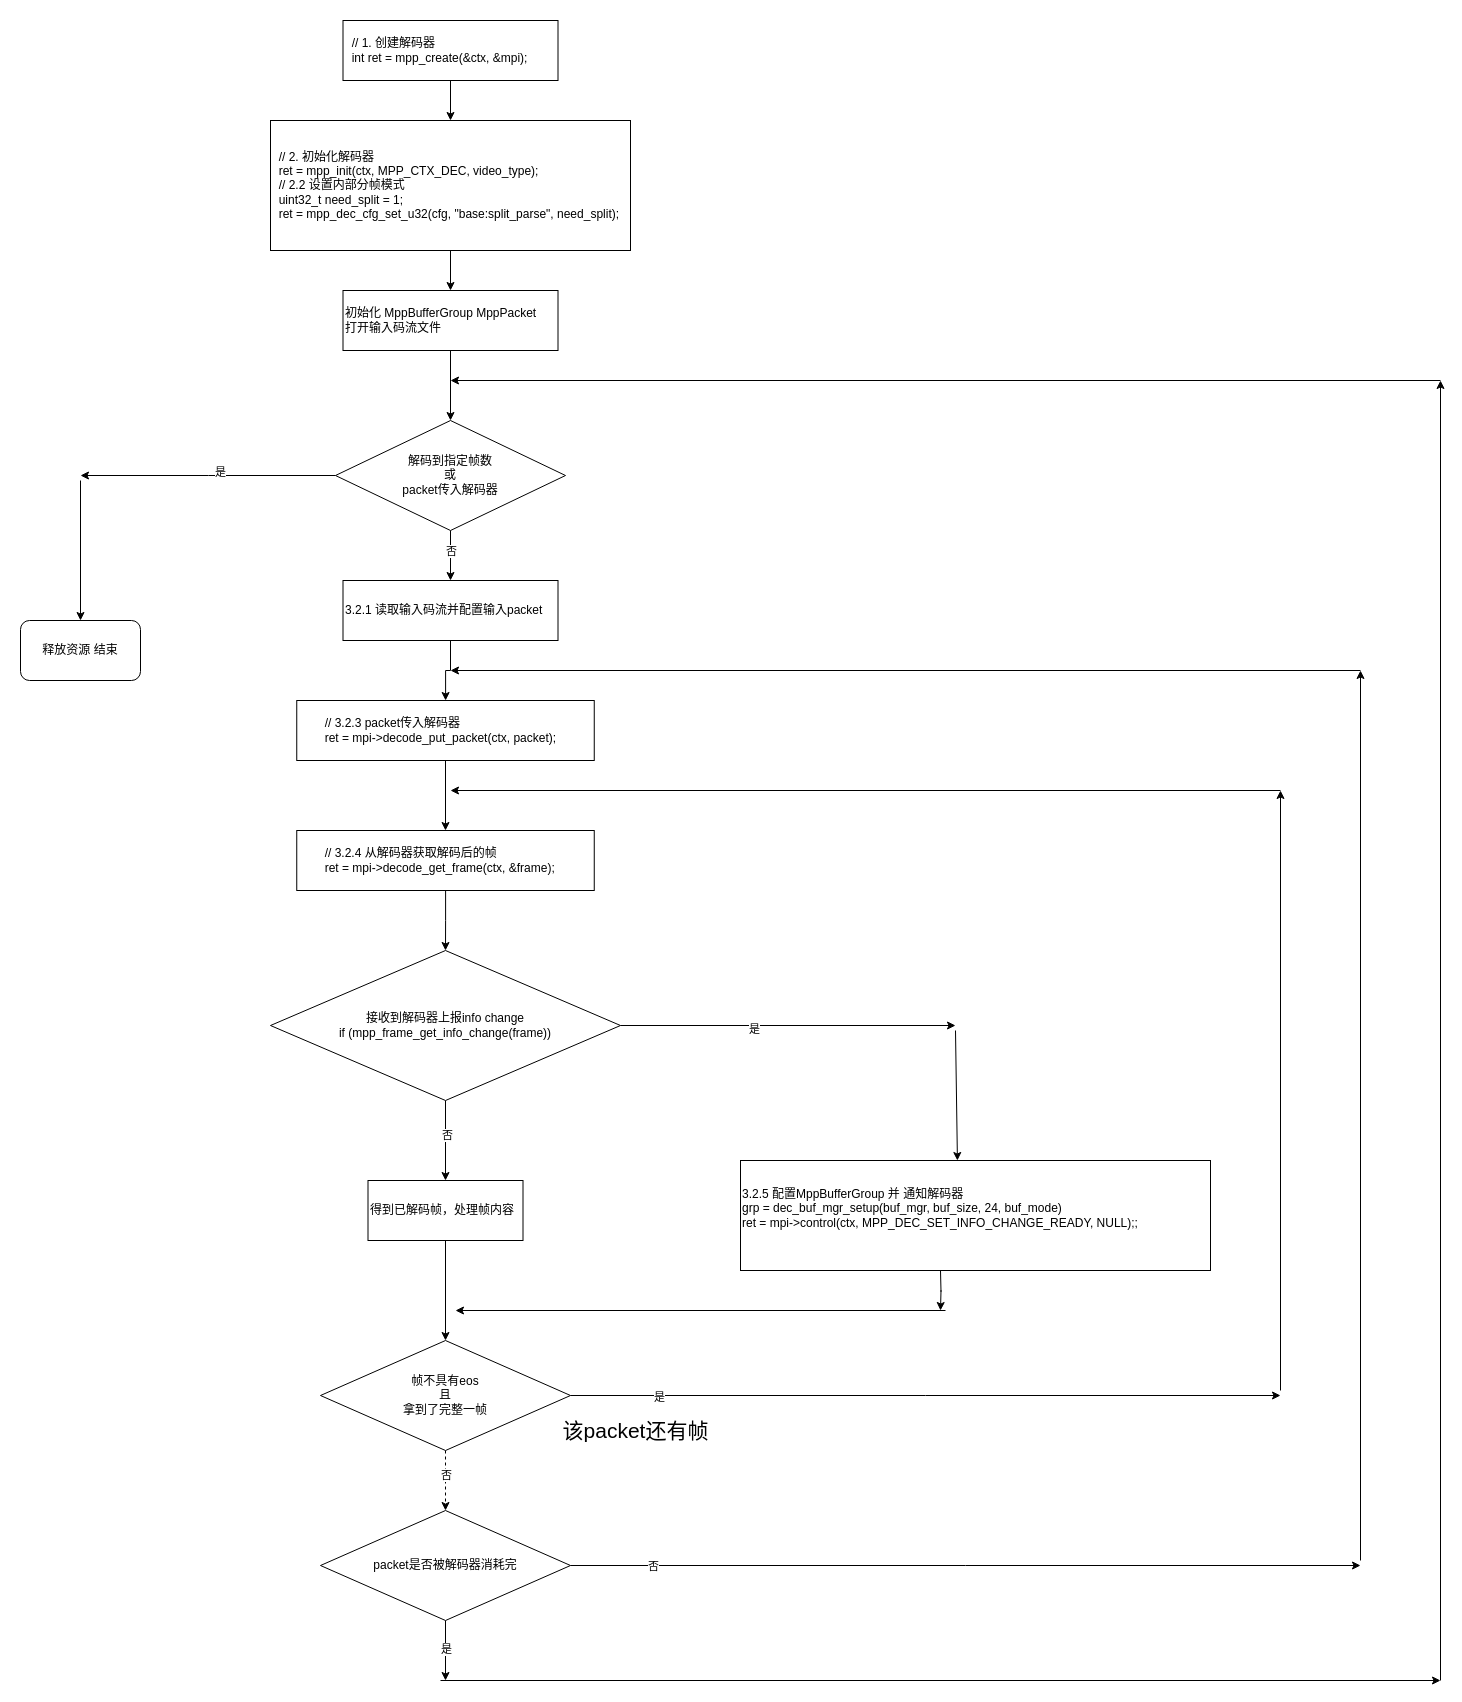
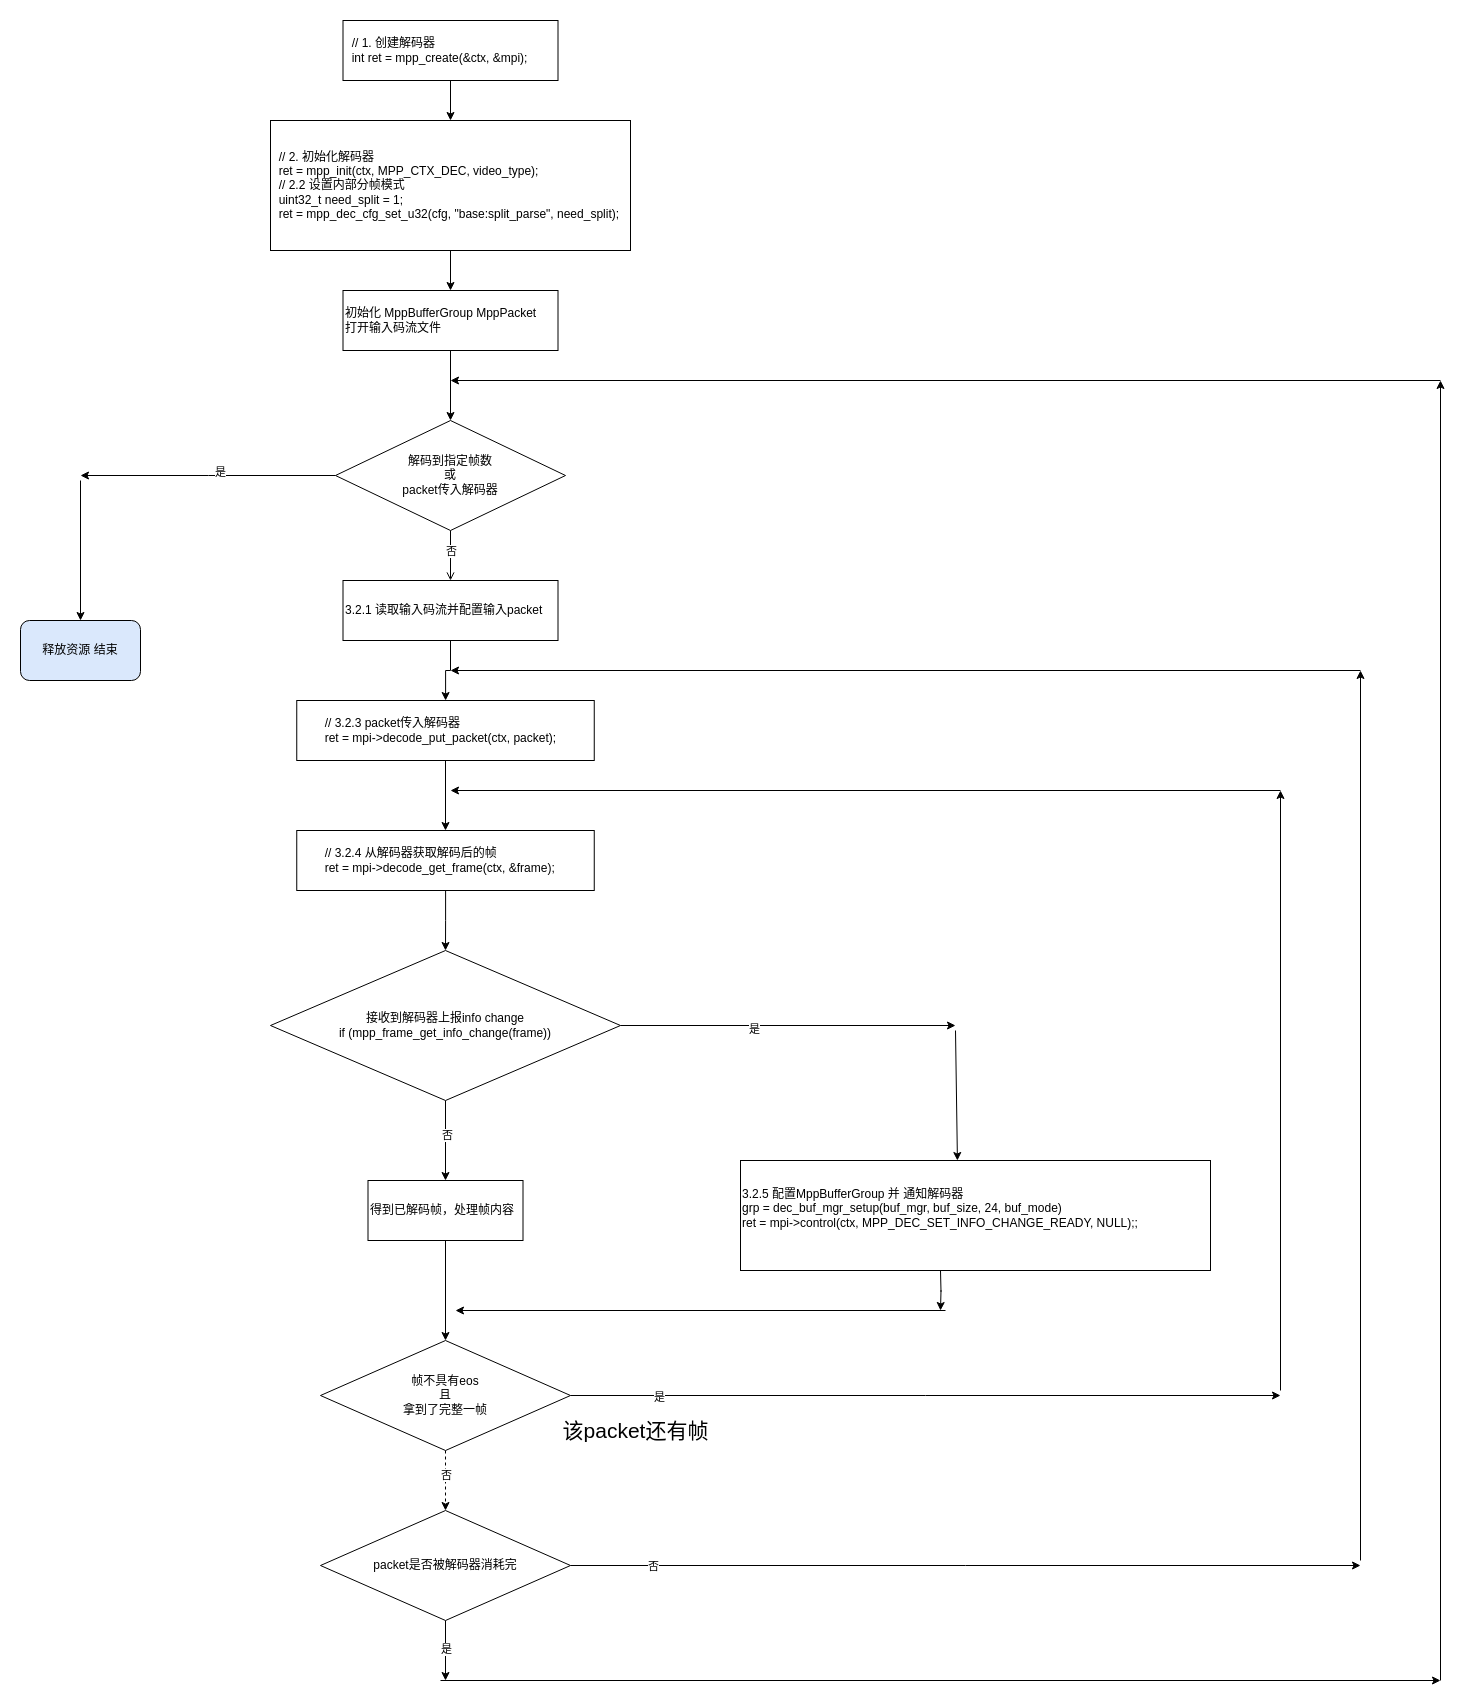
(451, 572) -> (451, 574)
(81, 651) -> (81, 651)
